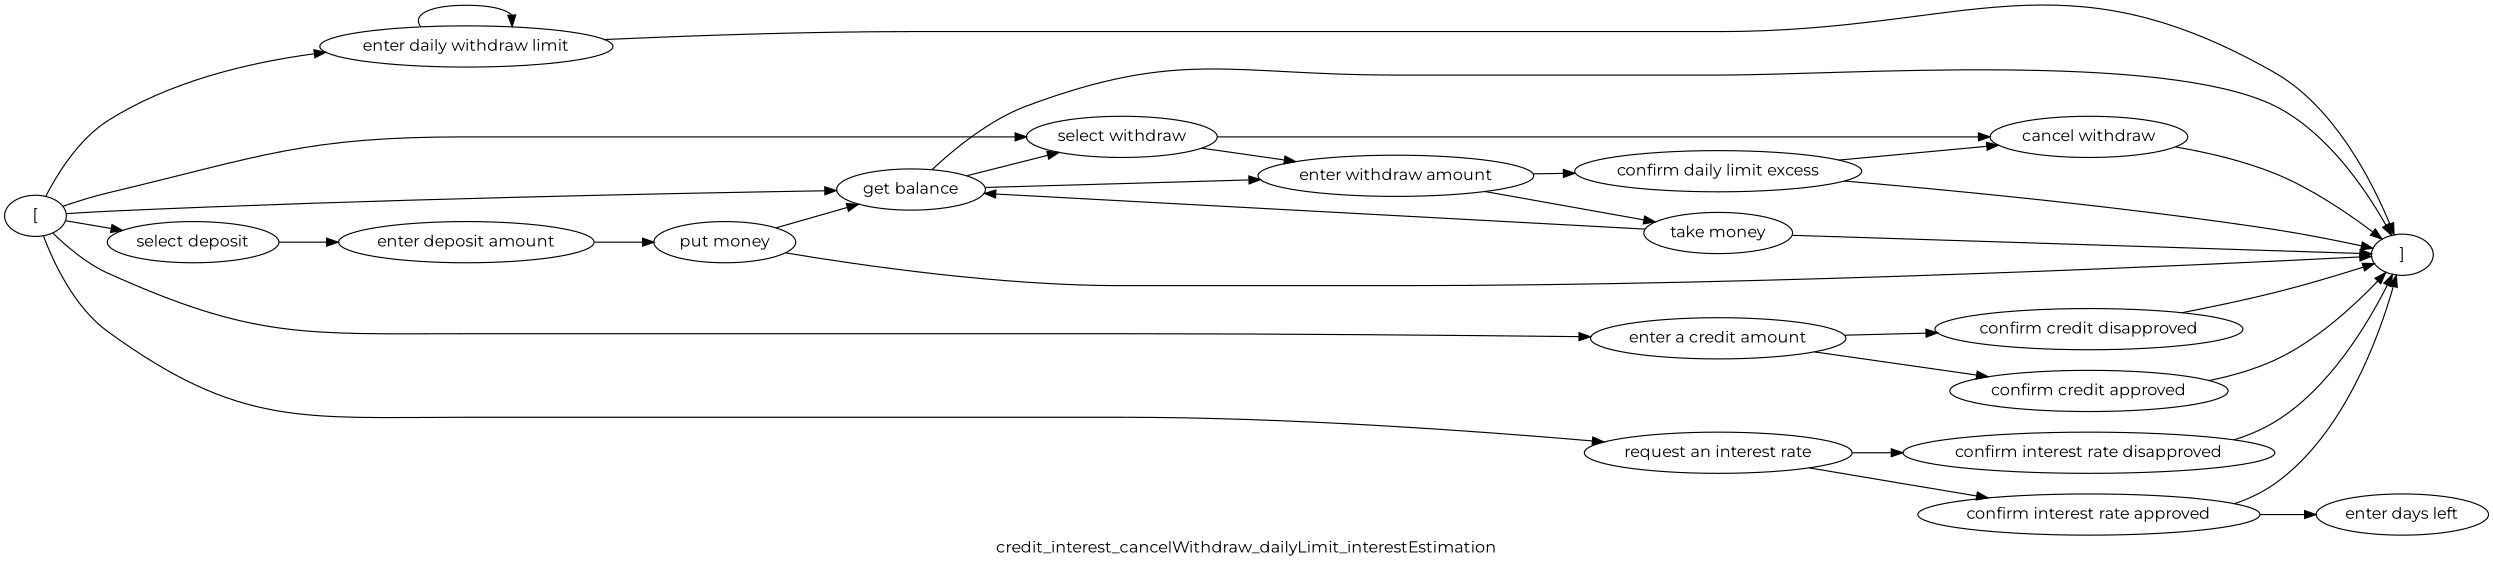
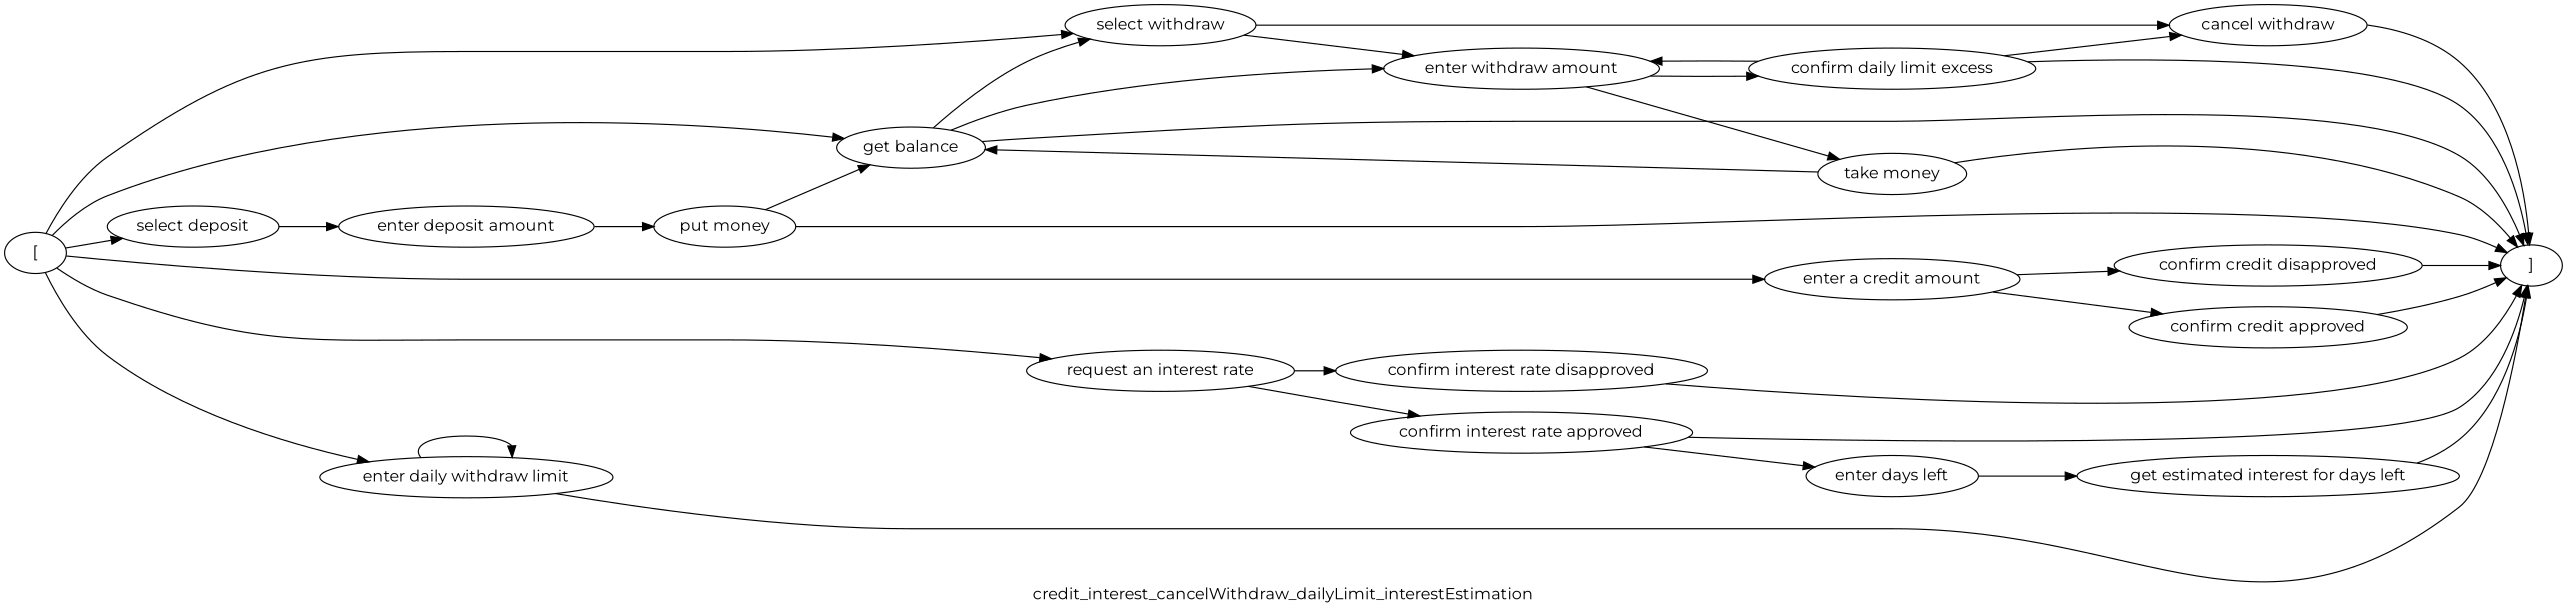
none -> (1710, 61)
none -> (2268, 476)
